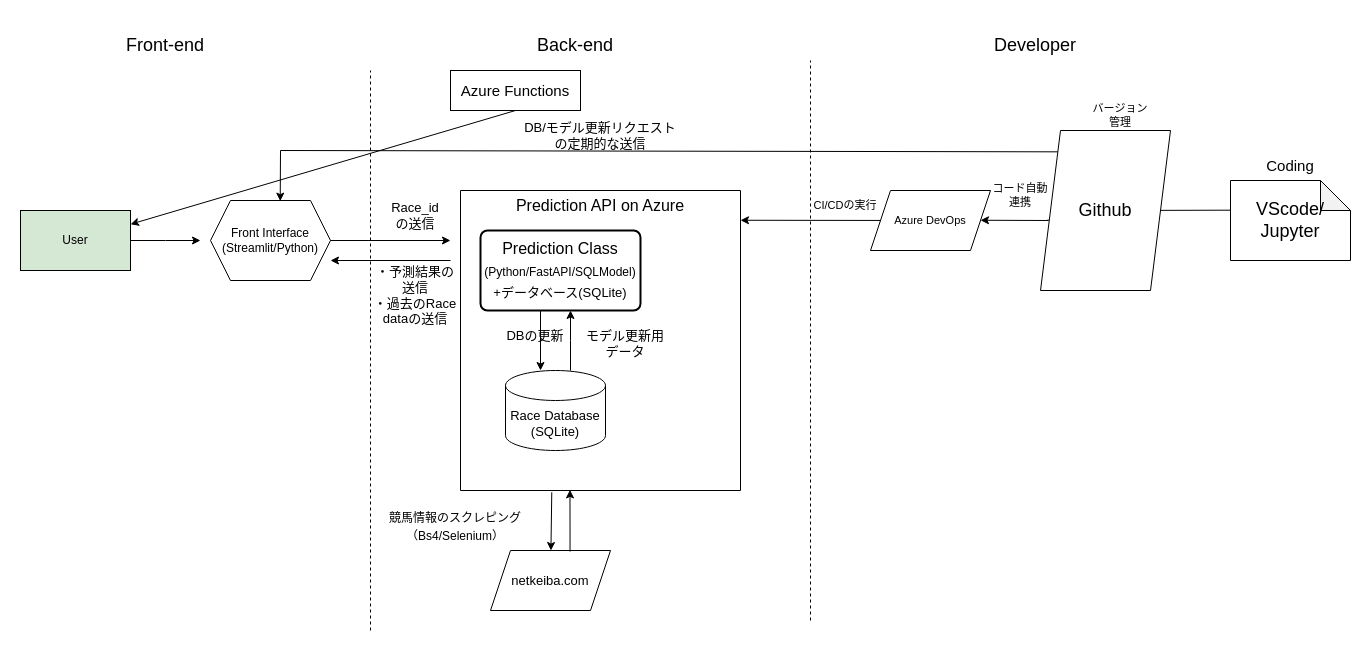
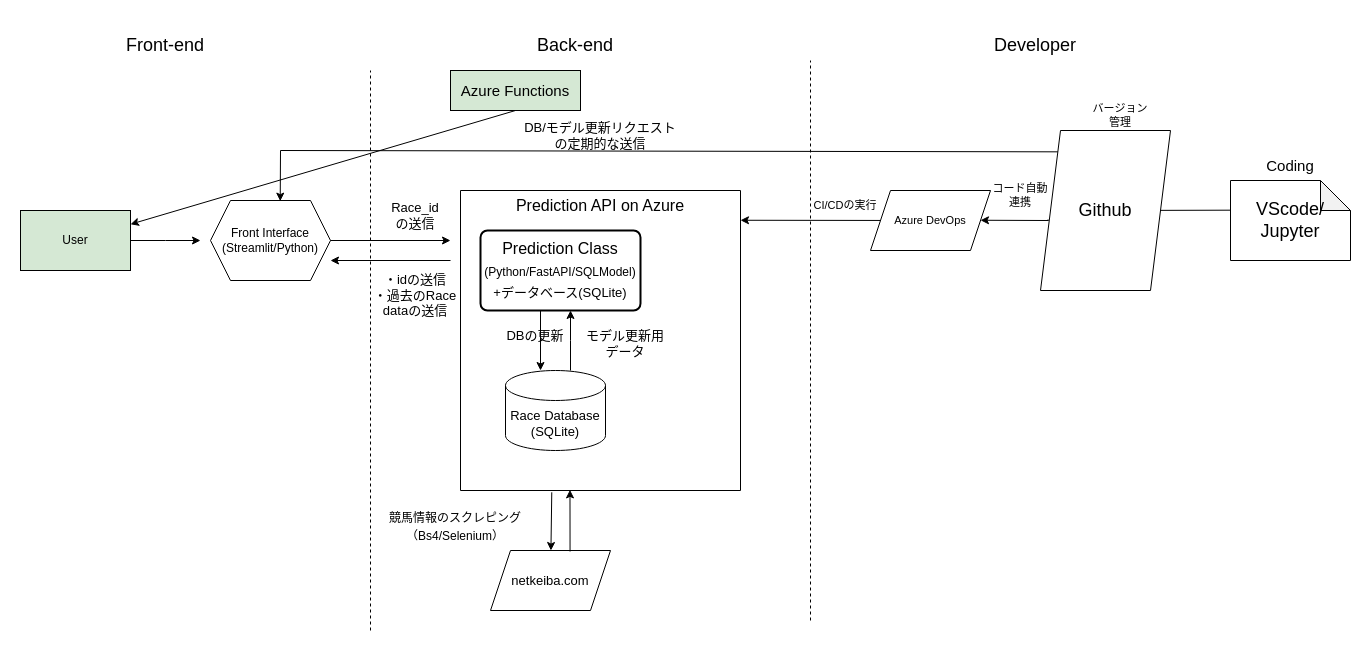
(516, 91) -> (516, 91)
(416, 296) -> (416, 296)
